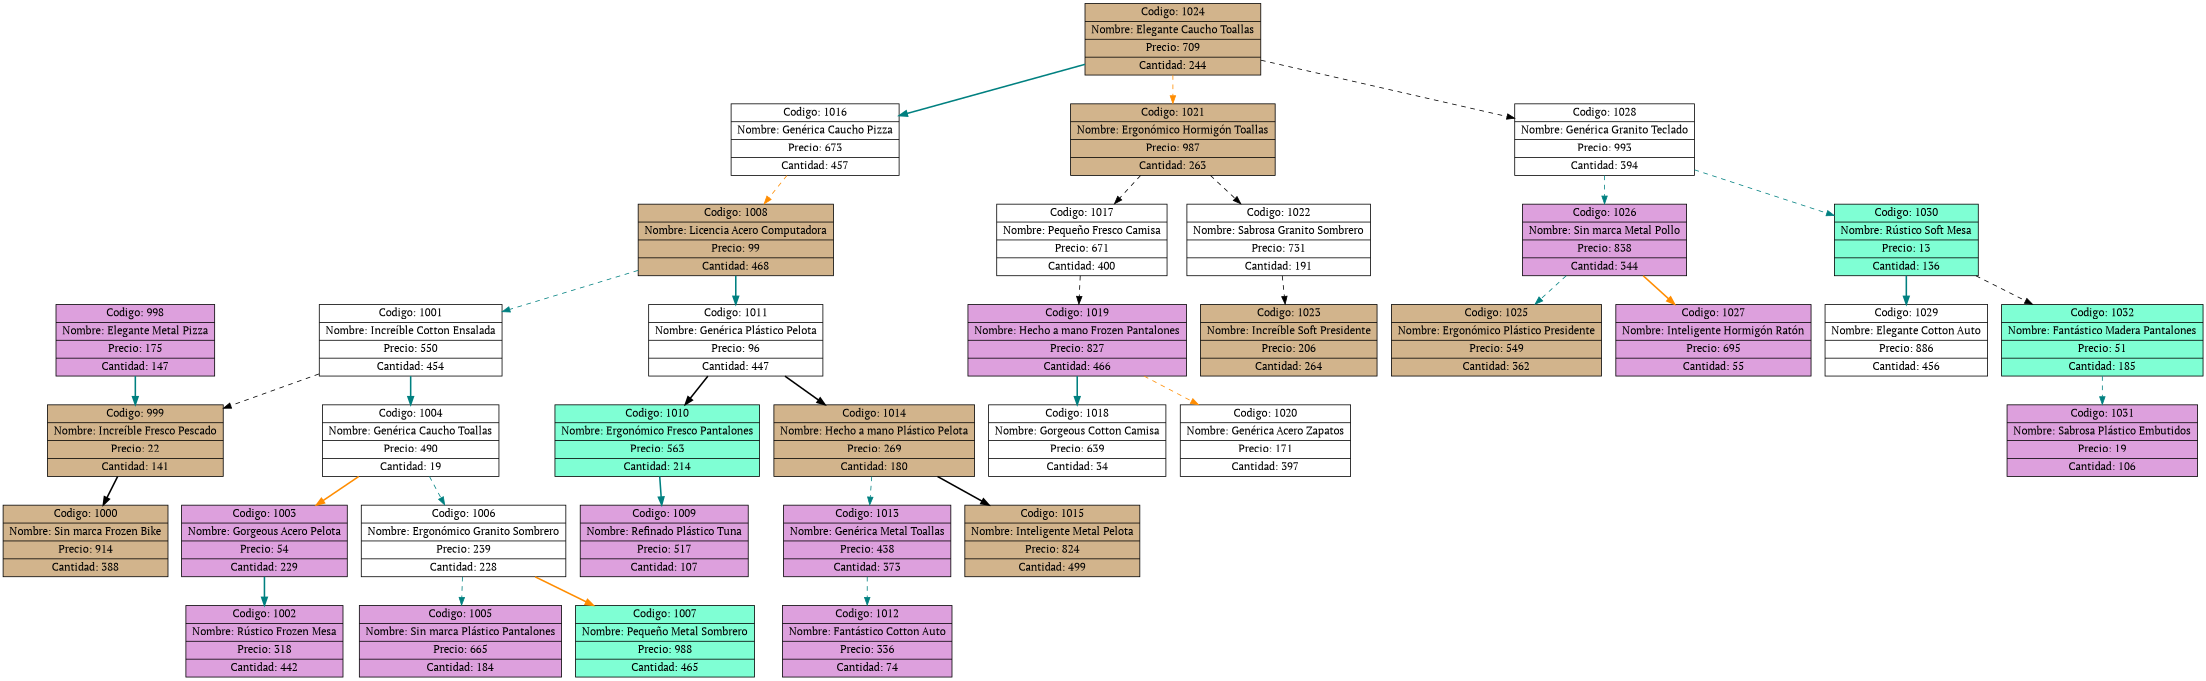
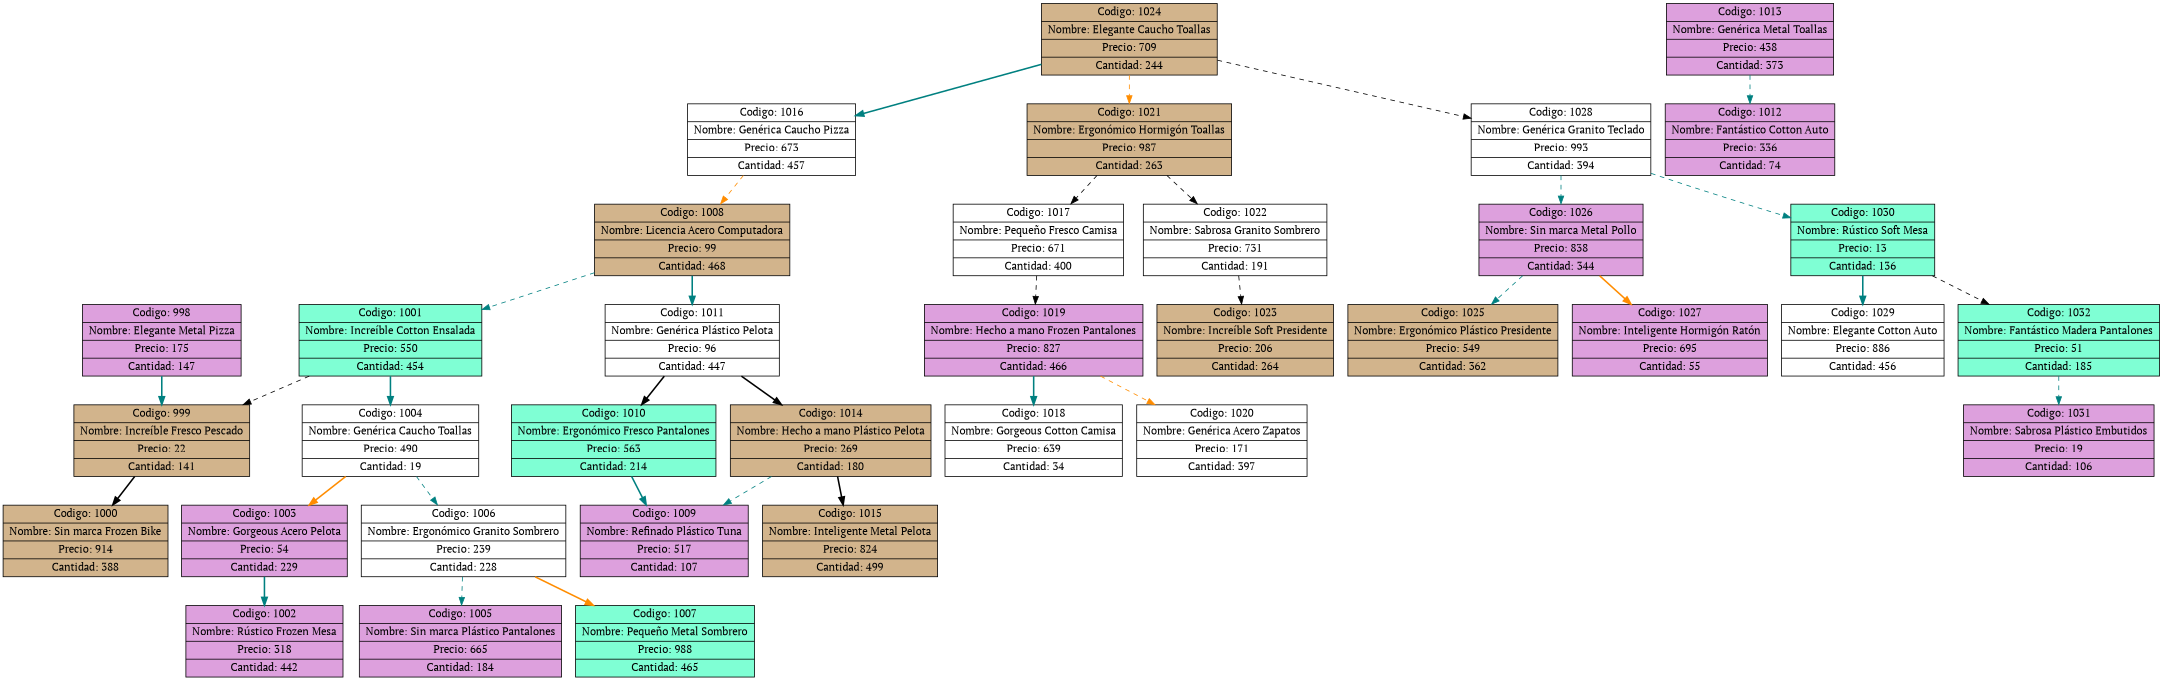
(411, 340) -> (390, 340)
(871, 487) -> (751, 489)
